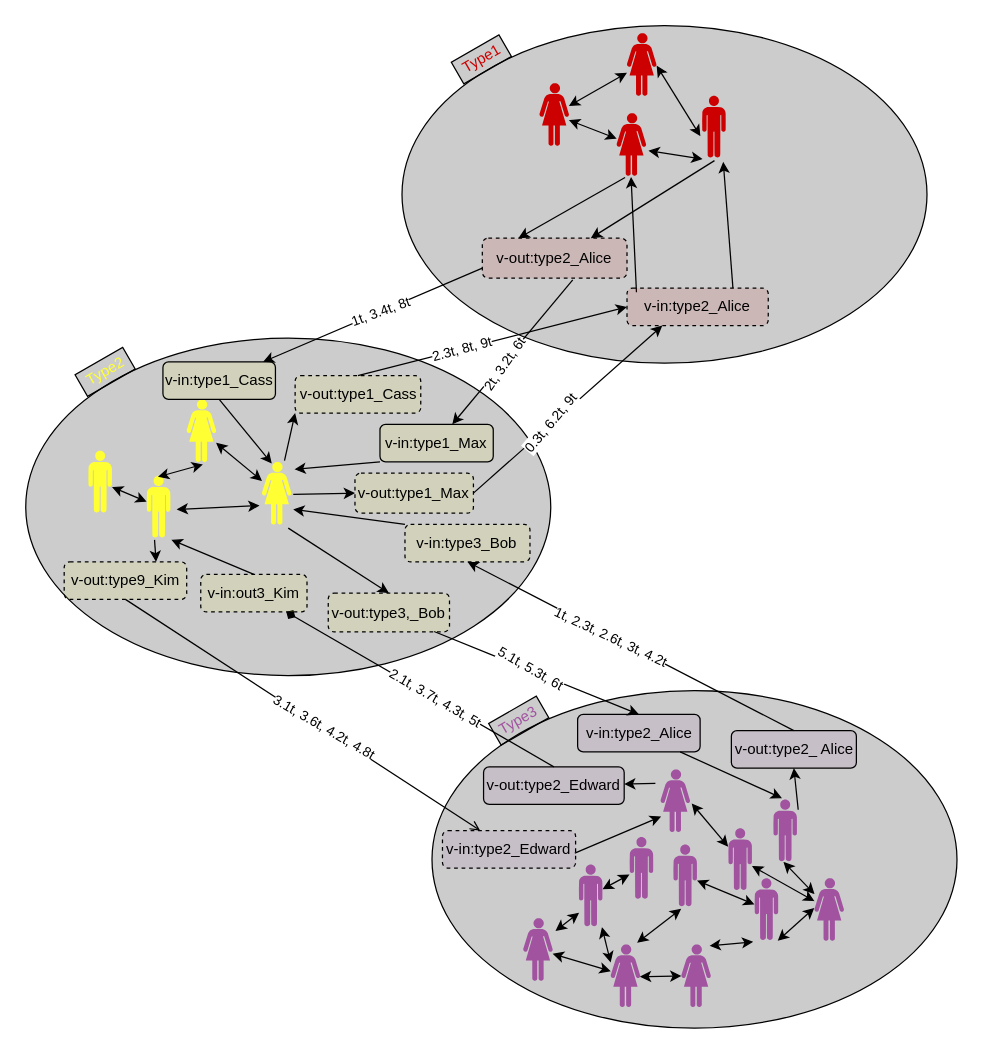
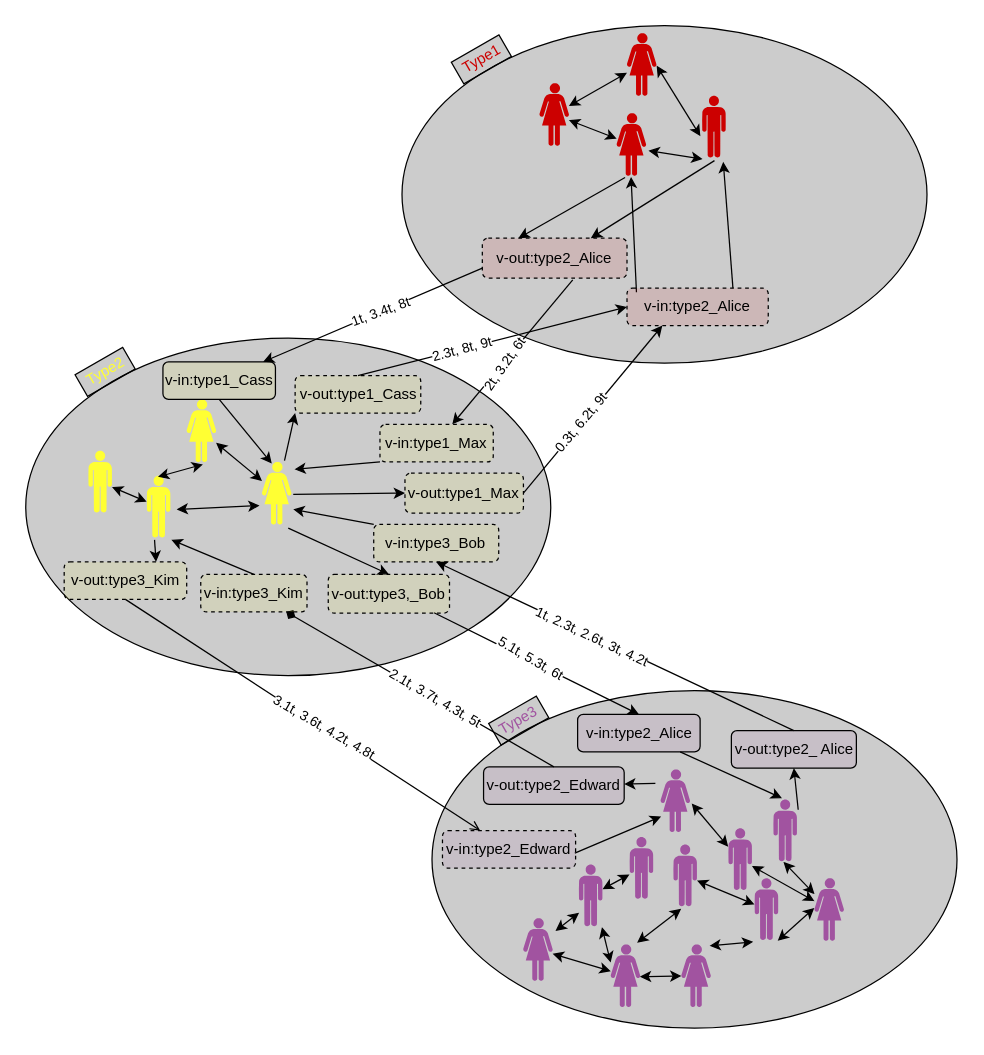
(436, 443) -> (436, 443)
(414, 493) -> (464, 493)
(467, 543) -> (436, 543)
(126, 581) -> (126, 581)
(254, 593) -> (254, 593)
(389, 613) -> (389, 594)
